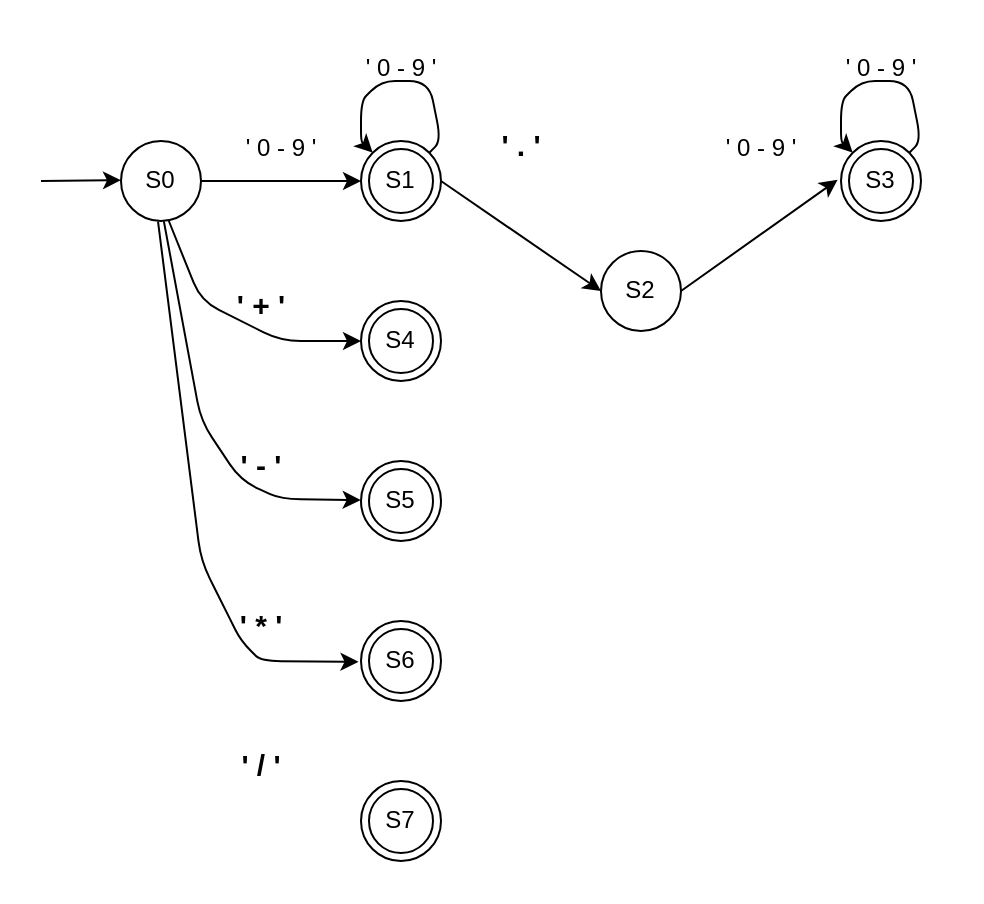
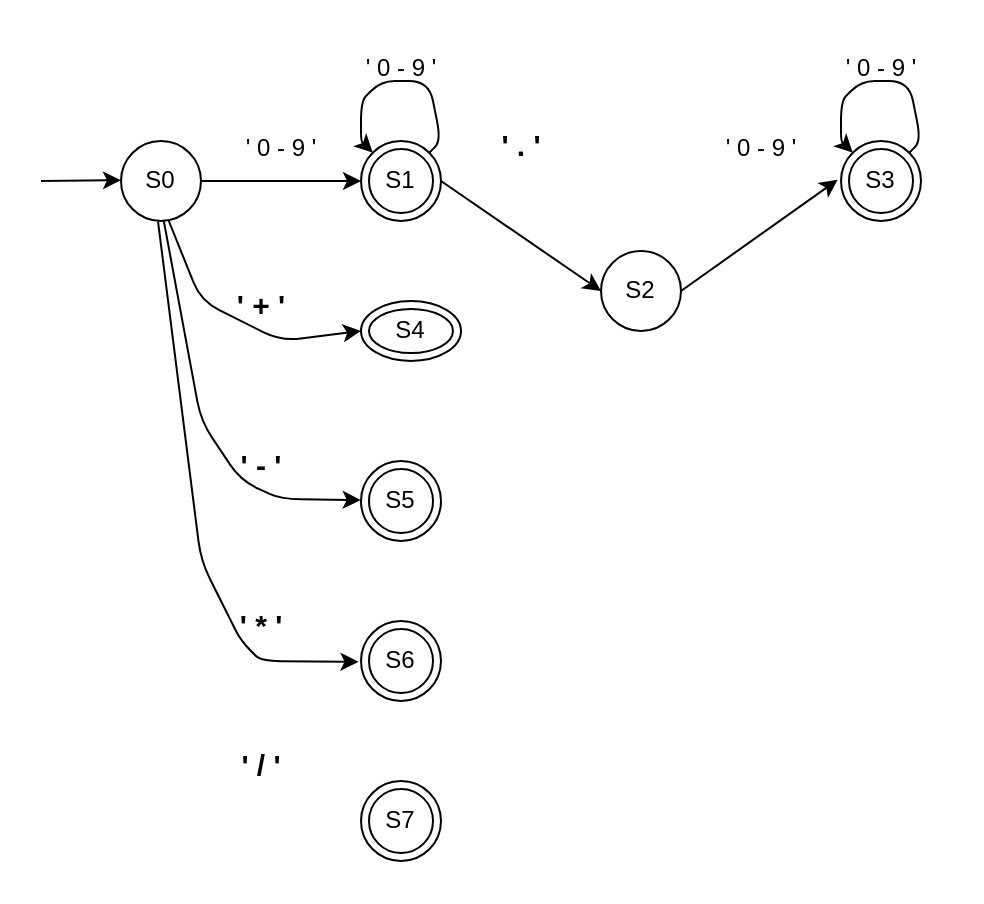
(401, 341) -> (411, 331)
